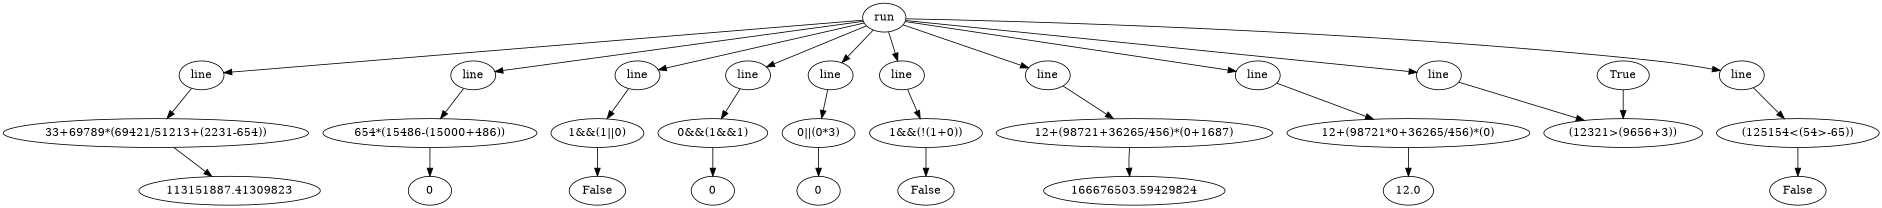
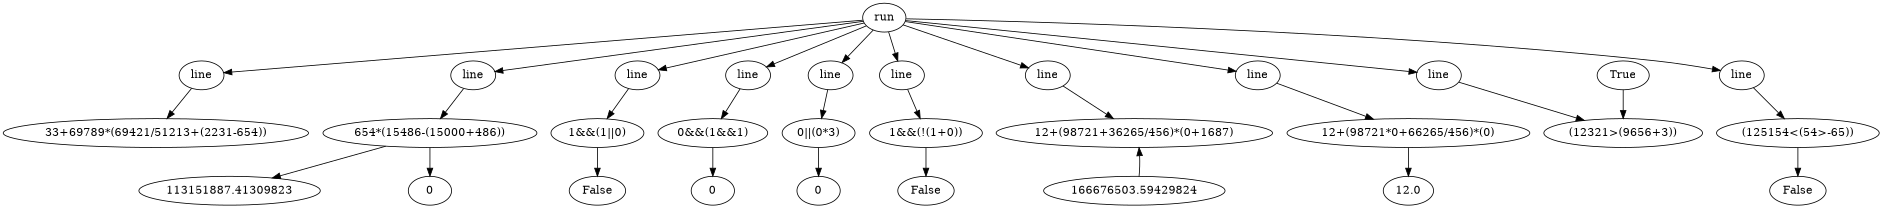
(1408, 133) -> (1408, 133)
(1129, 158) -> (1140, 166)
(190, 159) -> (333, 161)
